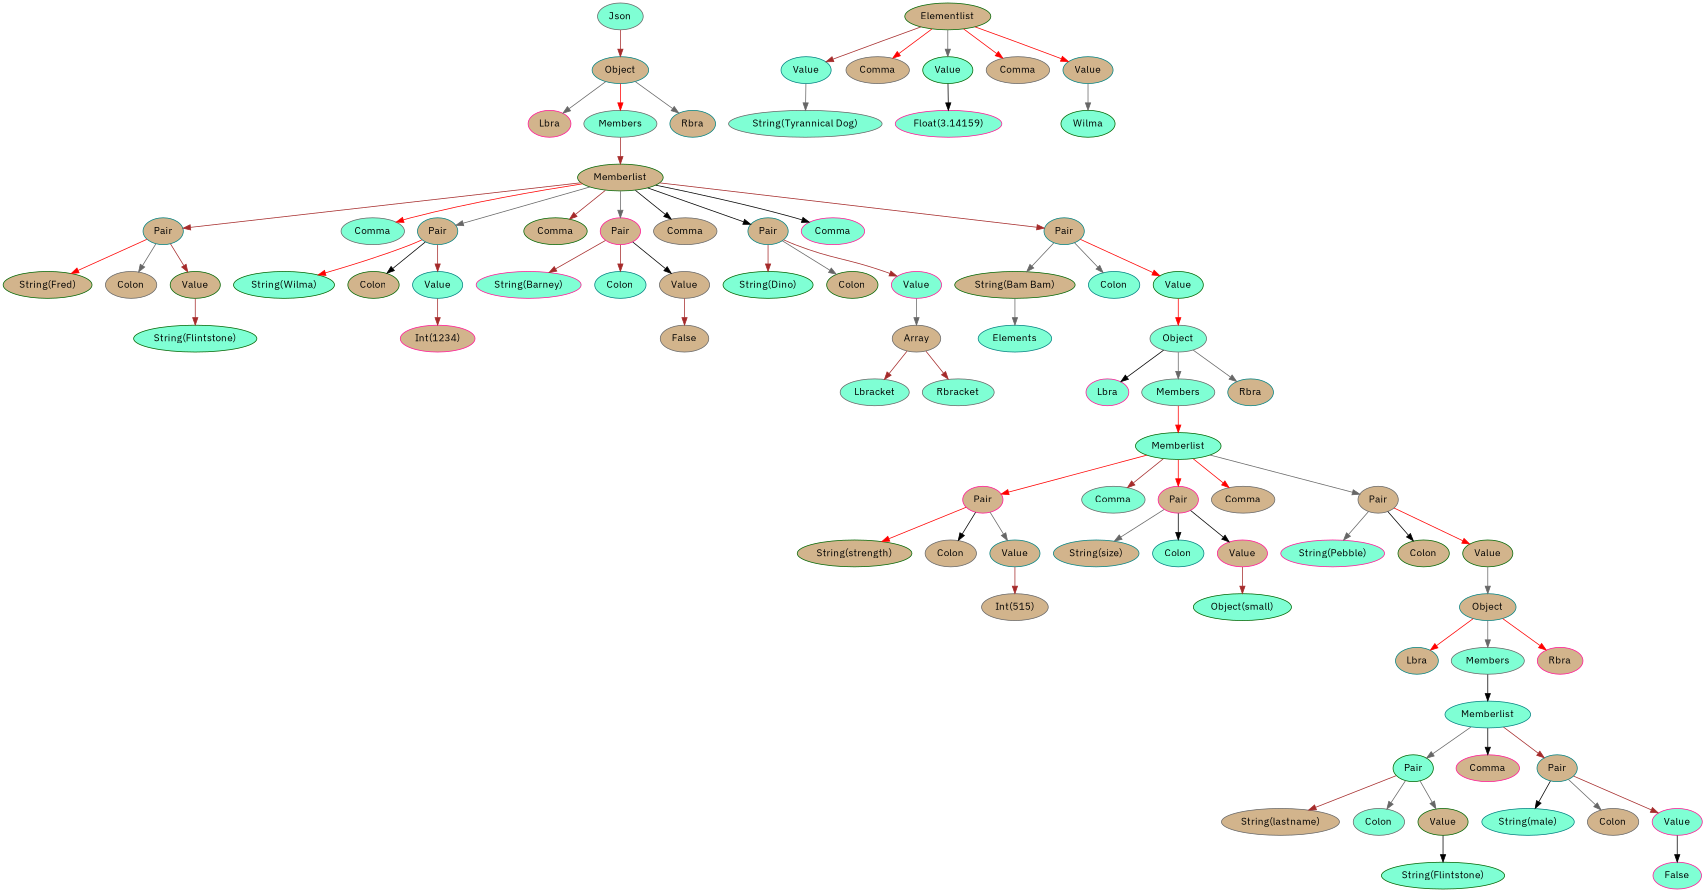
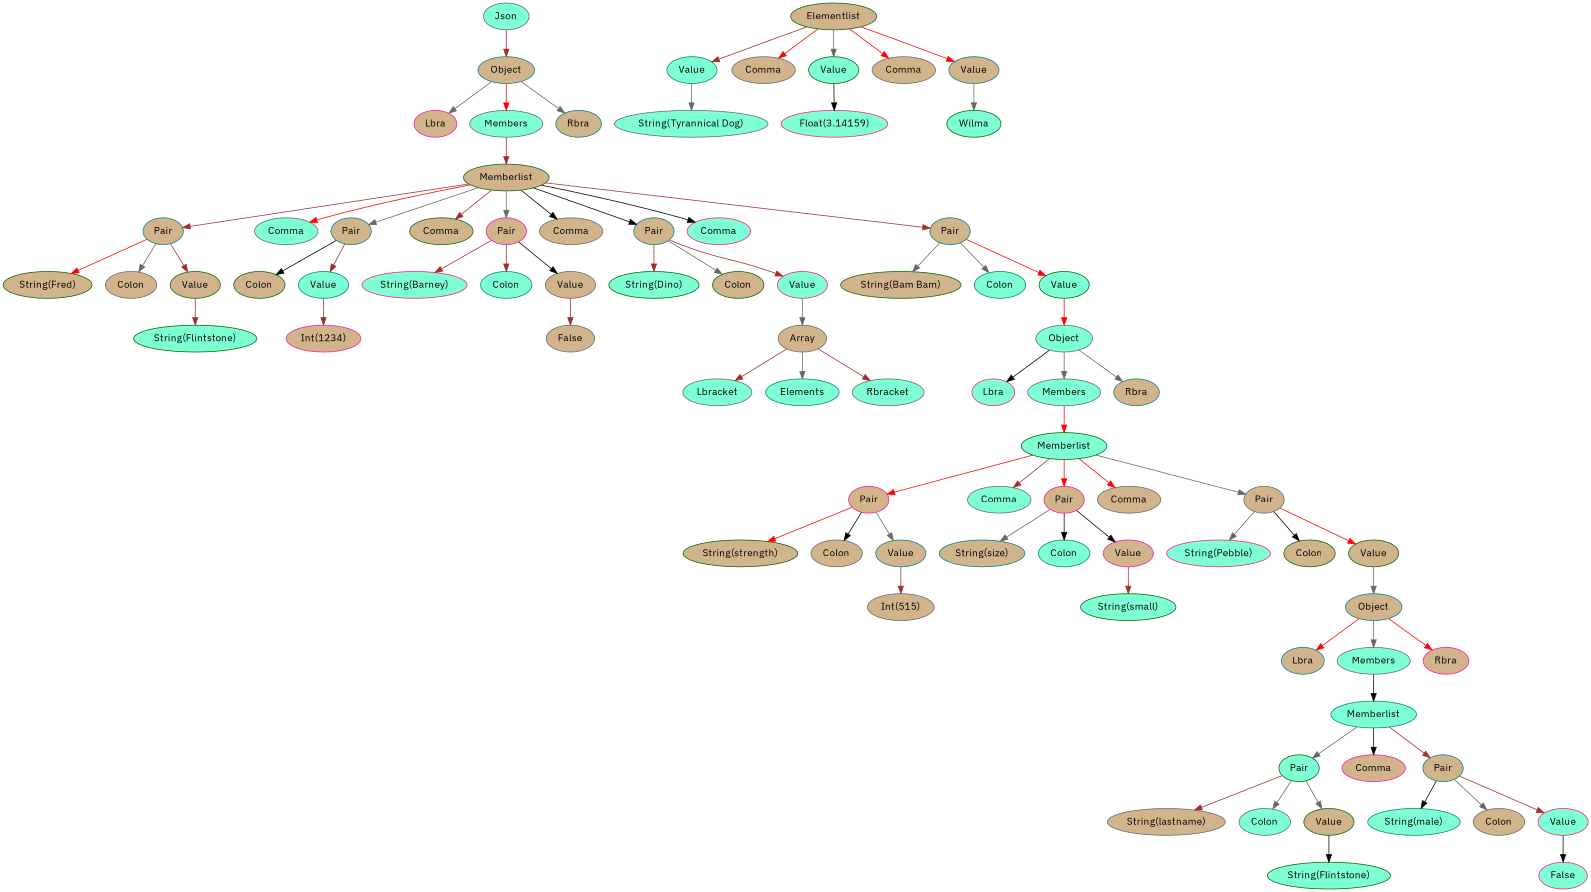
(284, 285) -> none
(1015, 308) -> (802, 362)
(1242, 607) -> (1128, 607)
